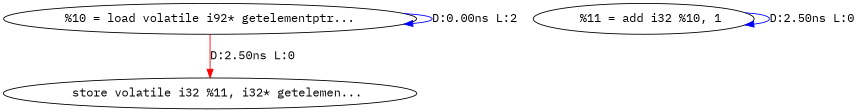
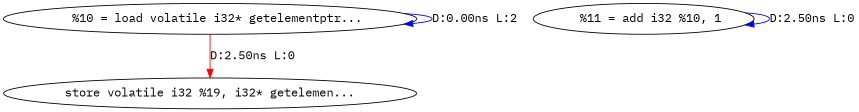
(210, 19) -> (210, 19)
(210, 93) -> (210, 93)
